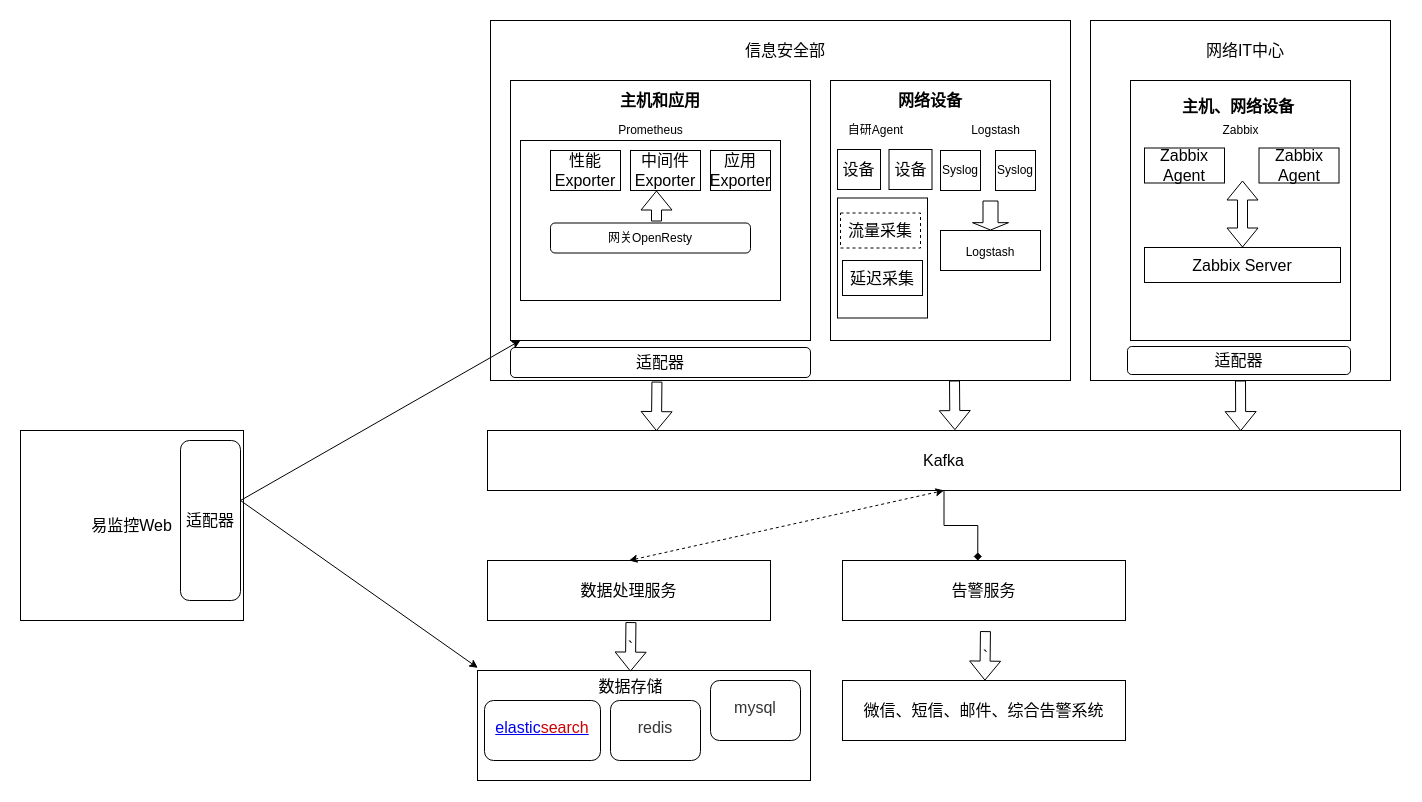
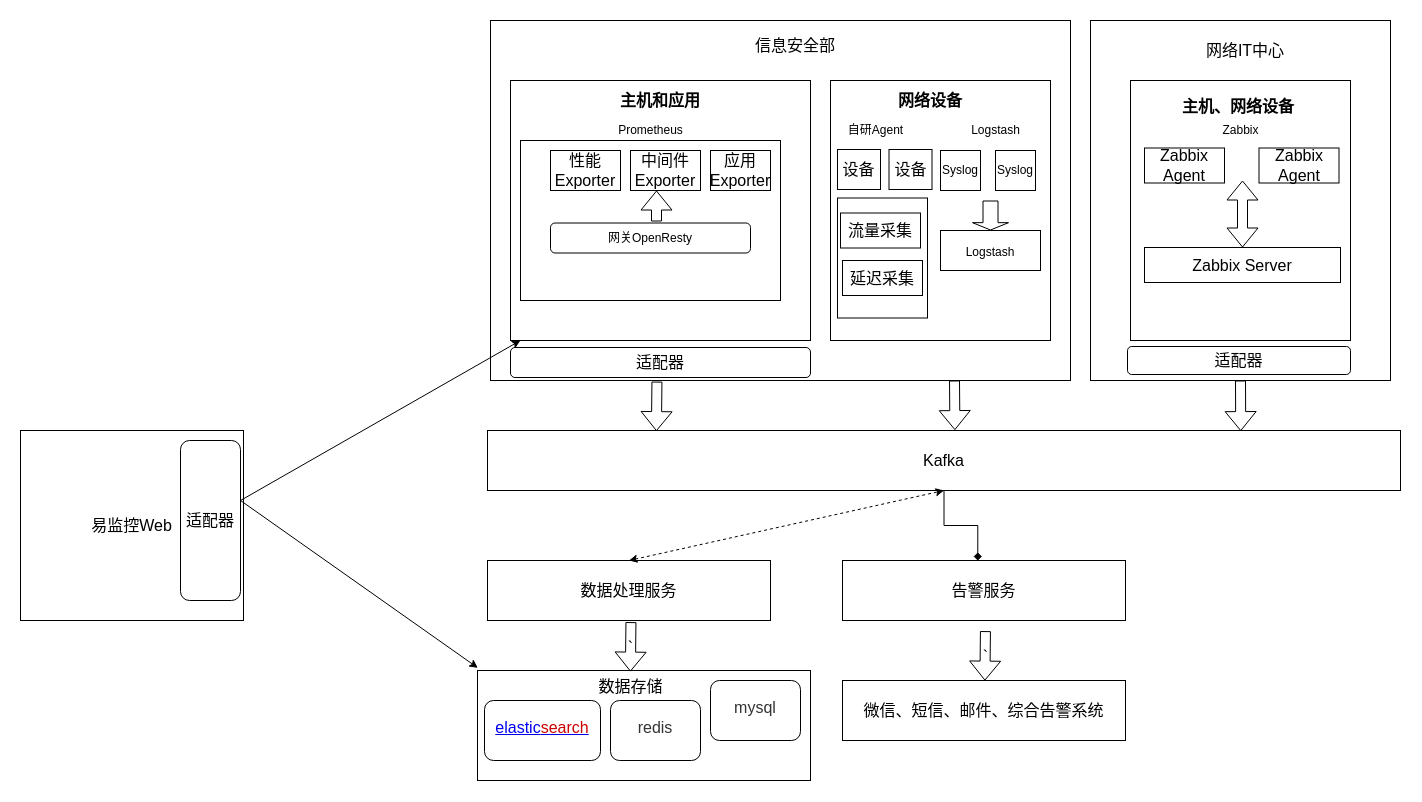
(786, 51) -> (796, 46)
(881, 231) -> (881, 231)
